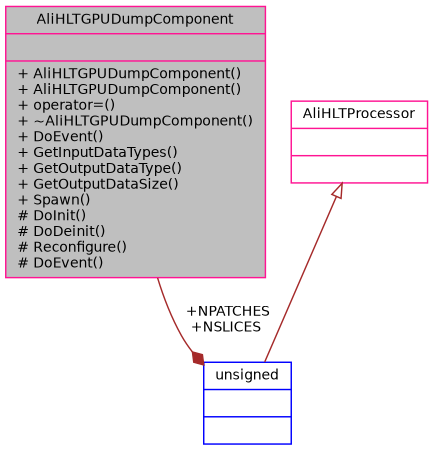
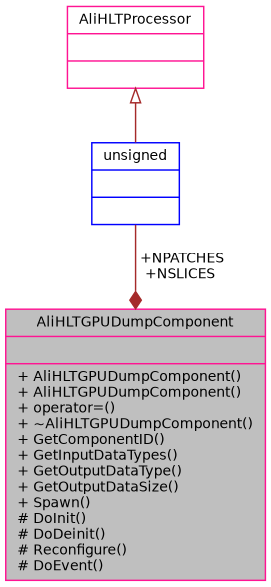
(61, 137) -> (91, 440)
(172, 316) -> (136, 258)
